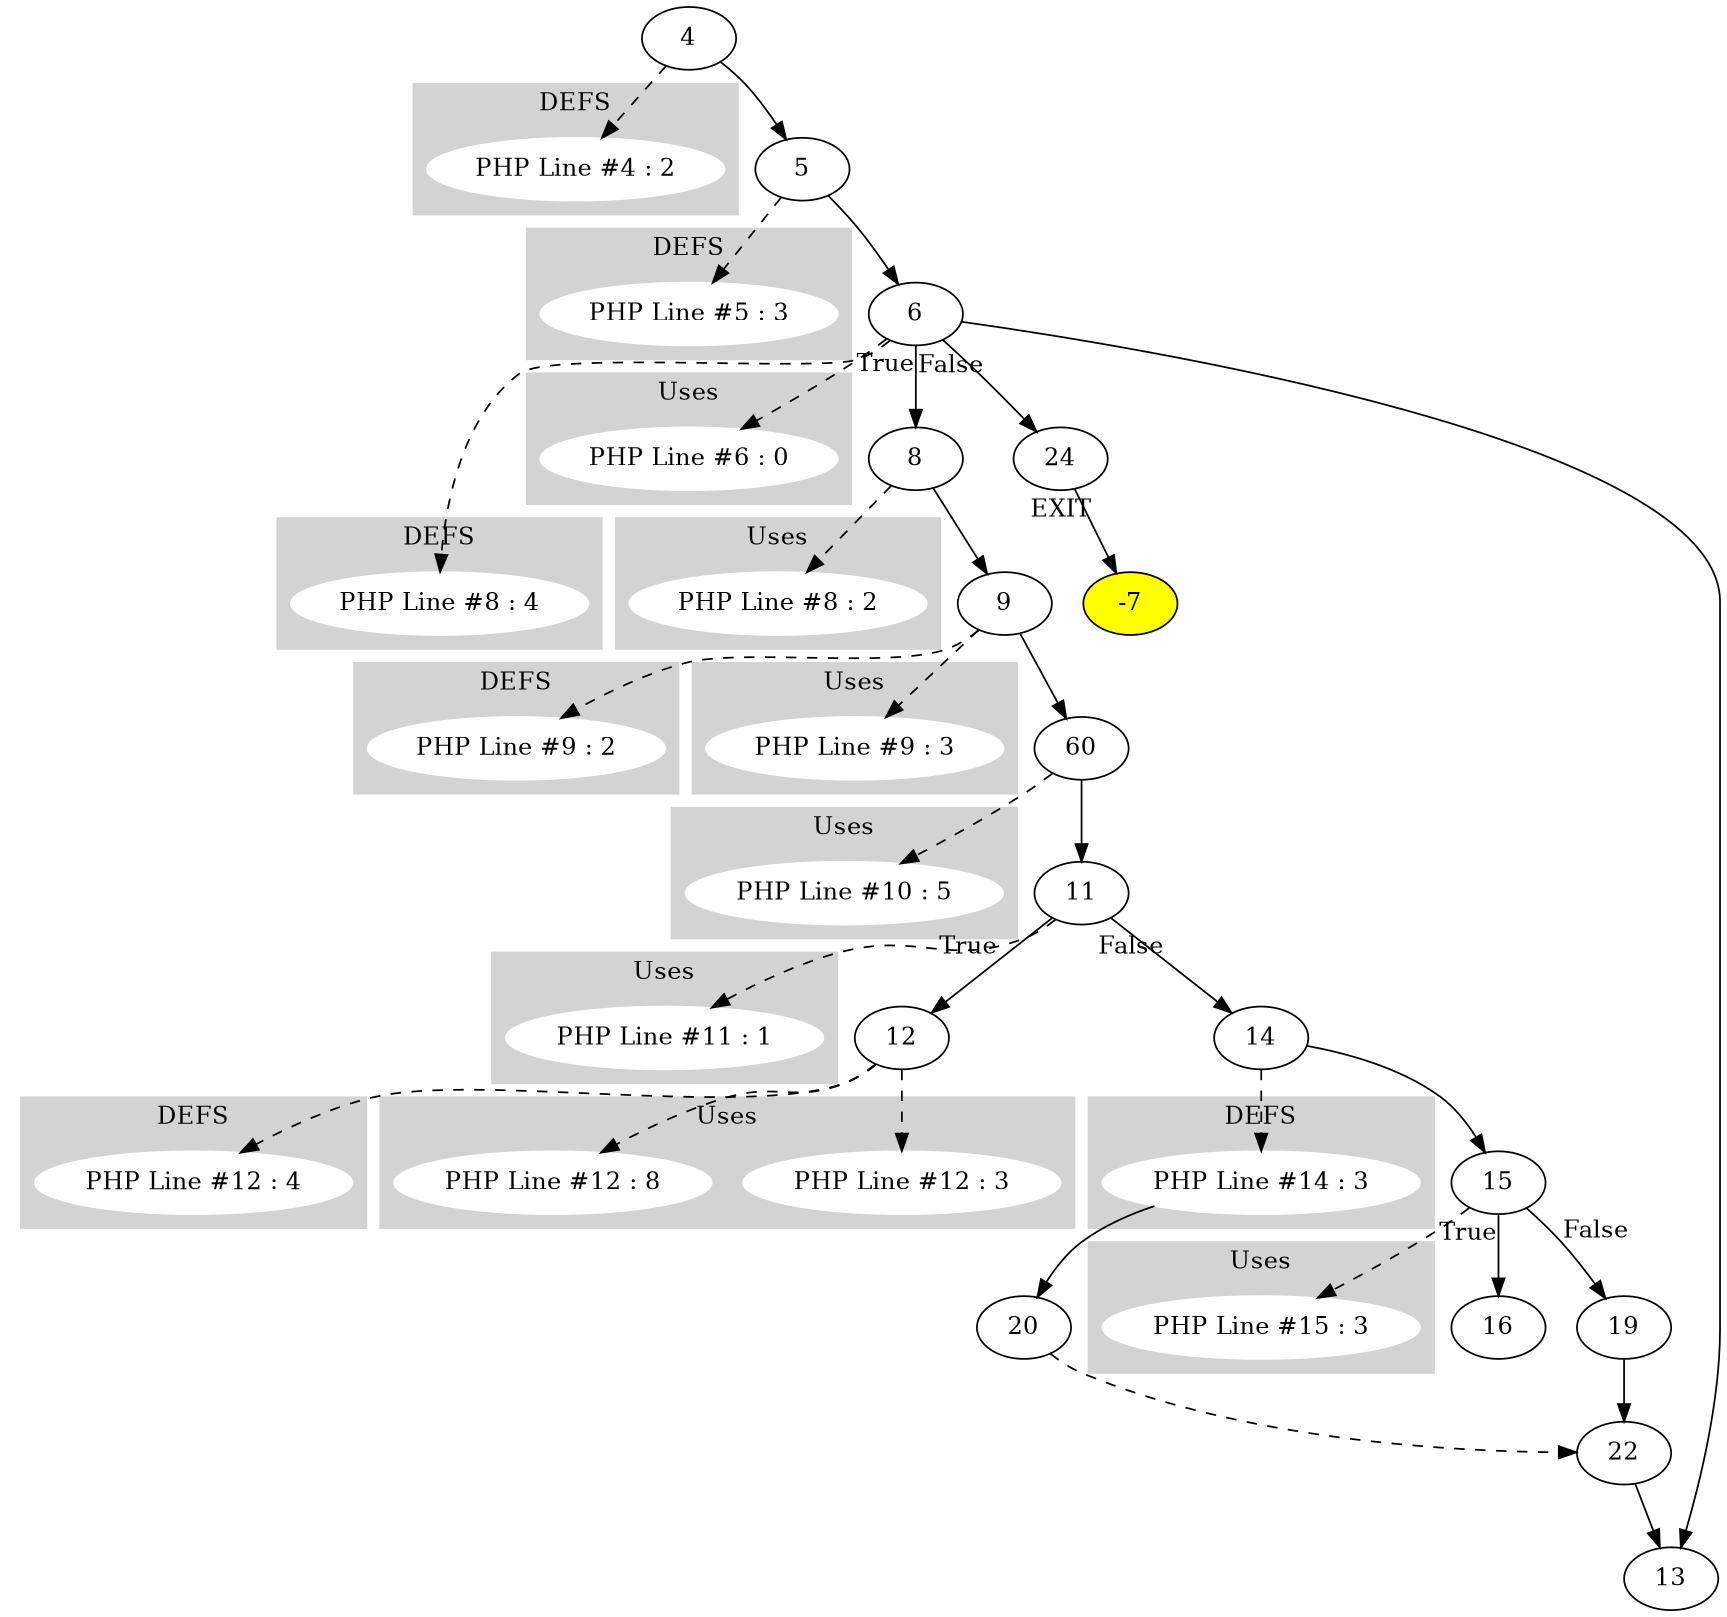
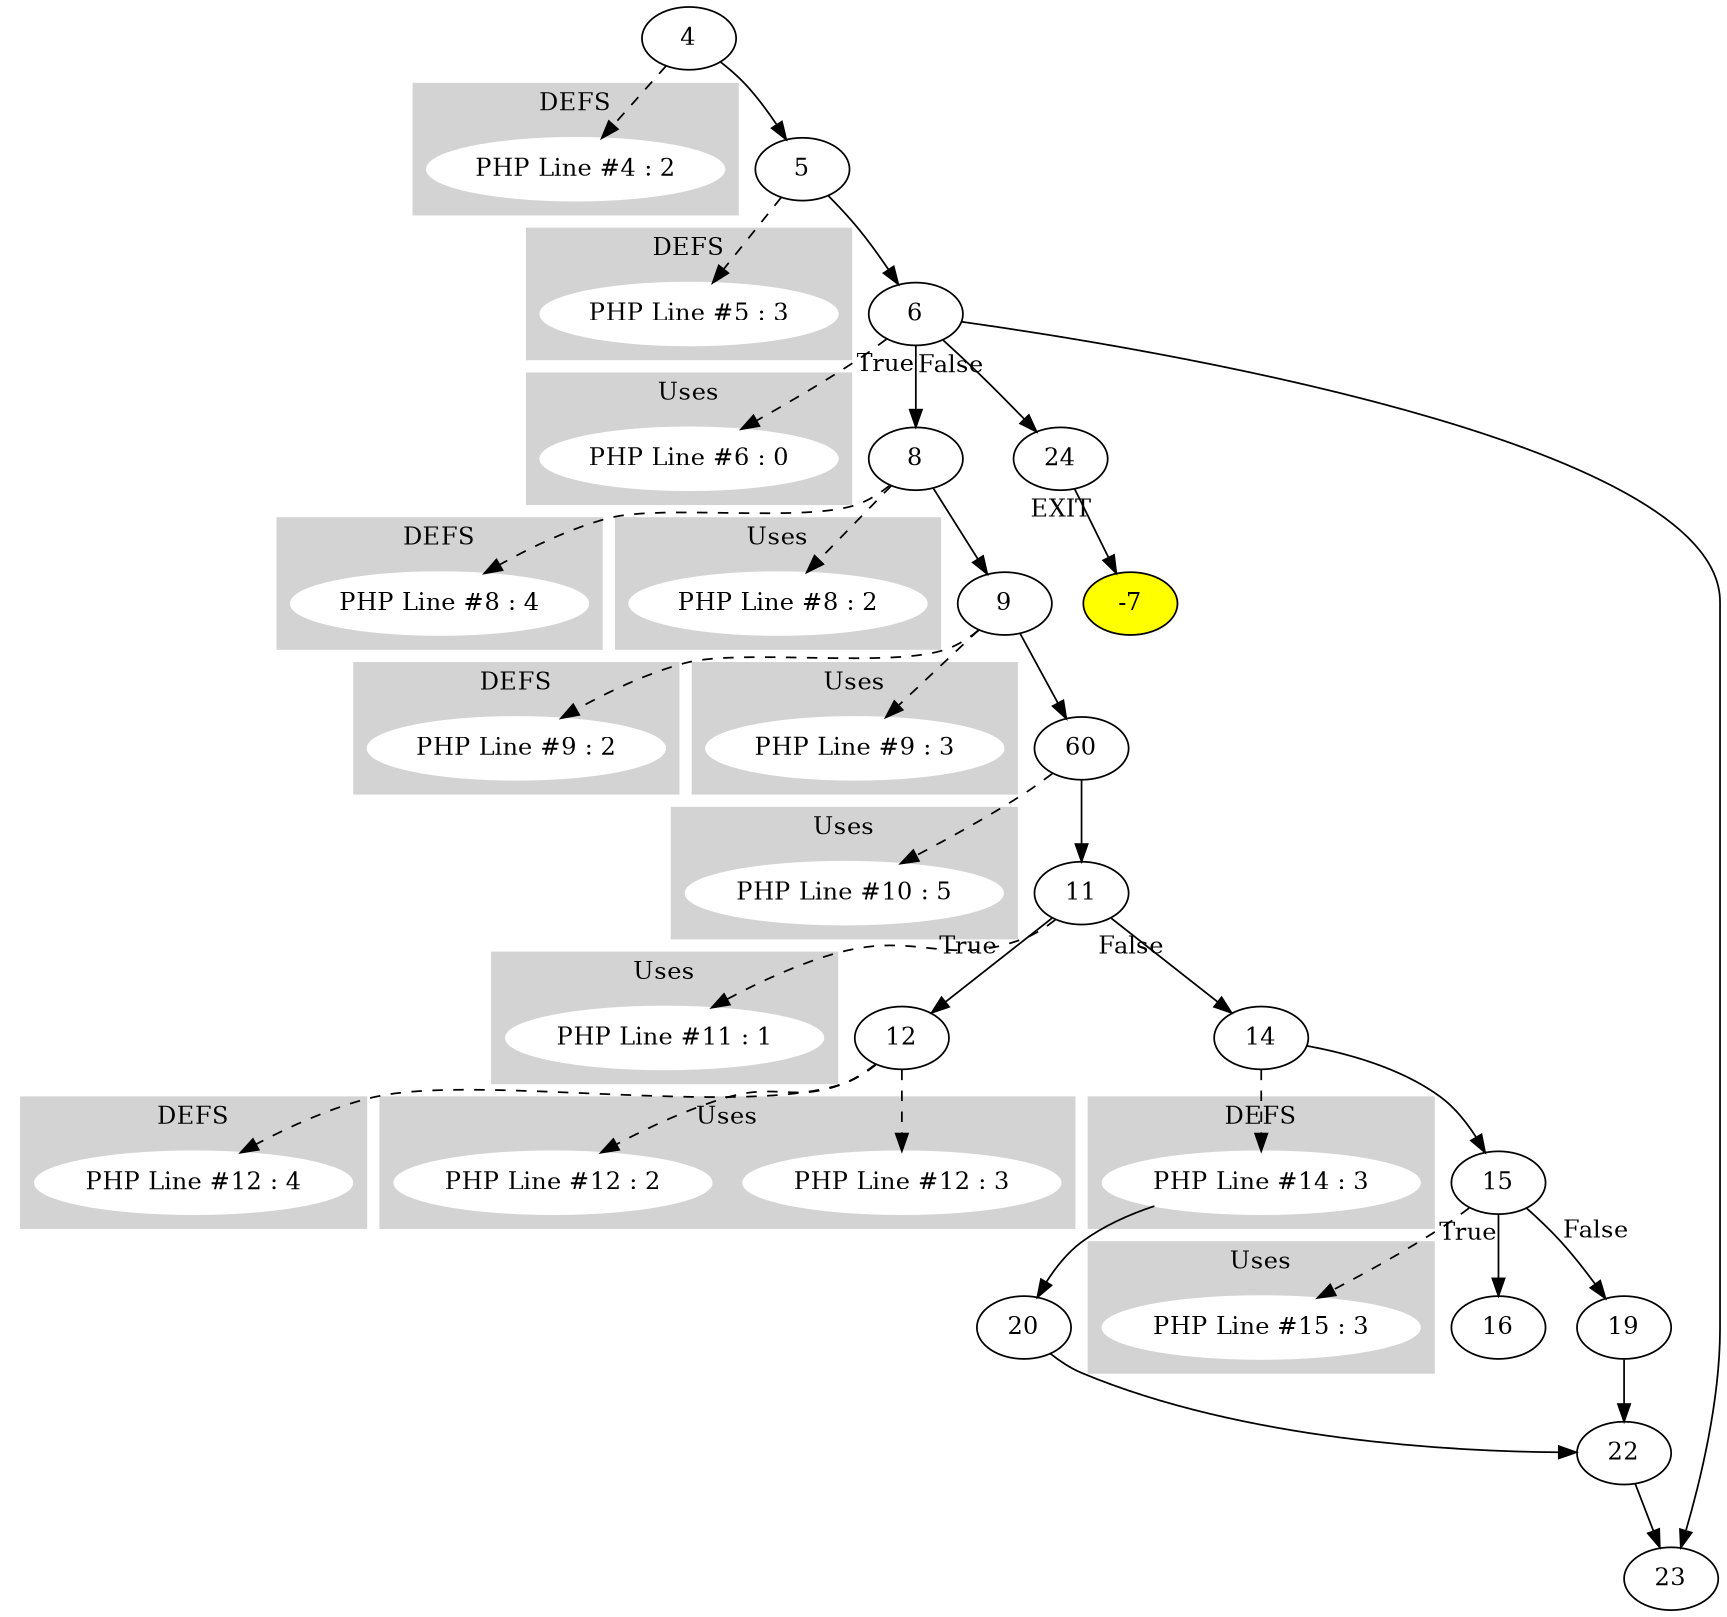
(509, 383) -> (693, 513)
(553, 1183) -> (553, 1183)
(1298, 1431) -> (1298, 1431)
(1671, 1579) -> (1671, 1579)
